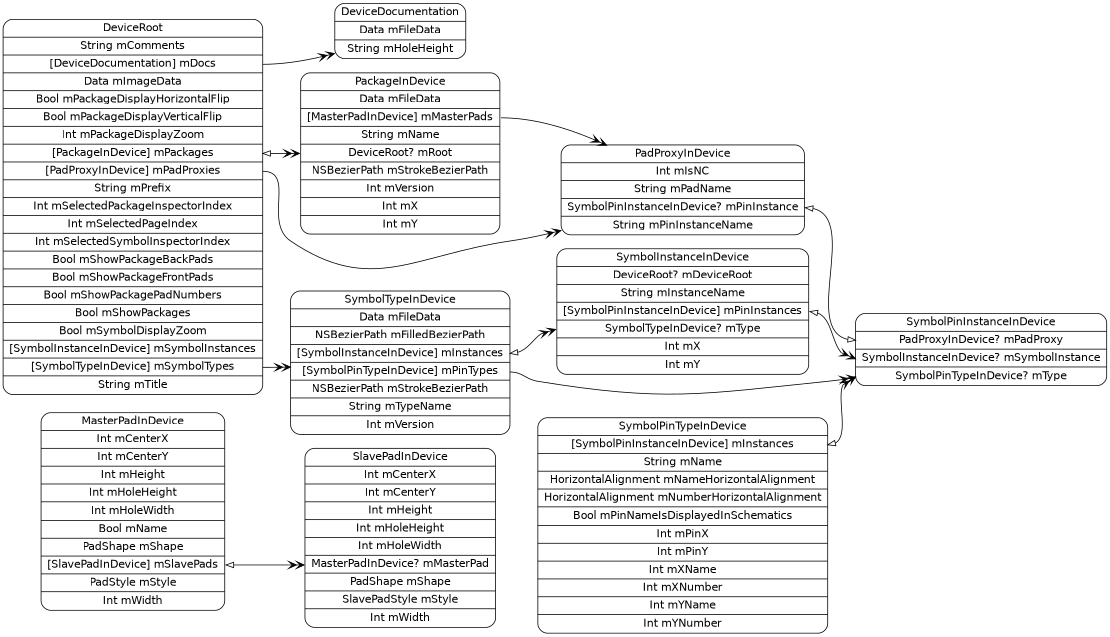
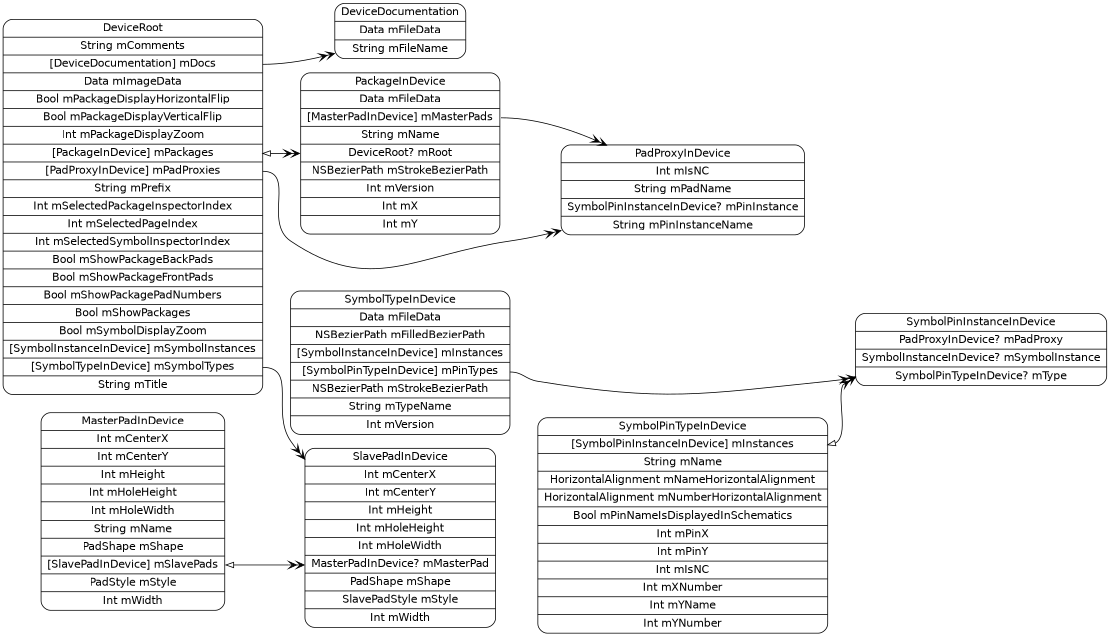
(400, 49) -> (400, 49)
(830, 274) -> none
(683, 312) -> none
(269, 367) -> (282, 403)
(133, 529) -> (133, 529)
(683, 570) -> (683, 570)
